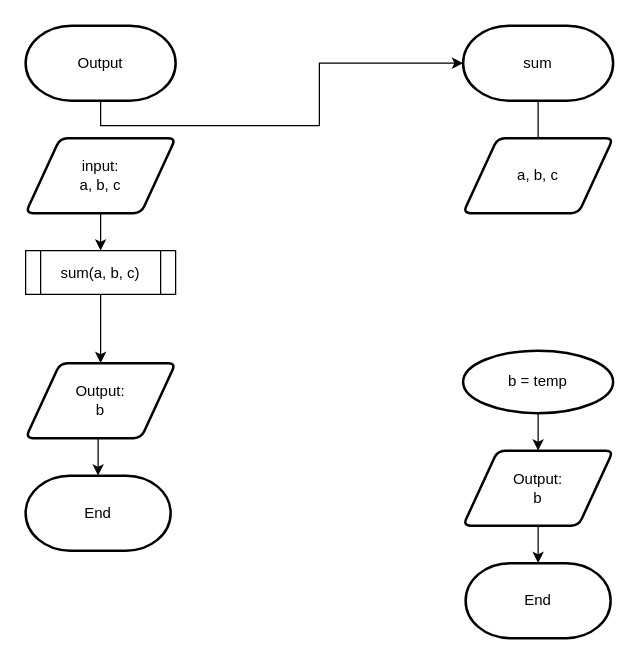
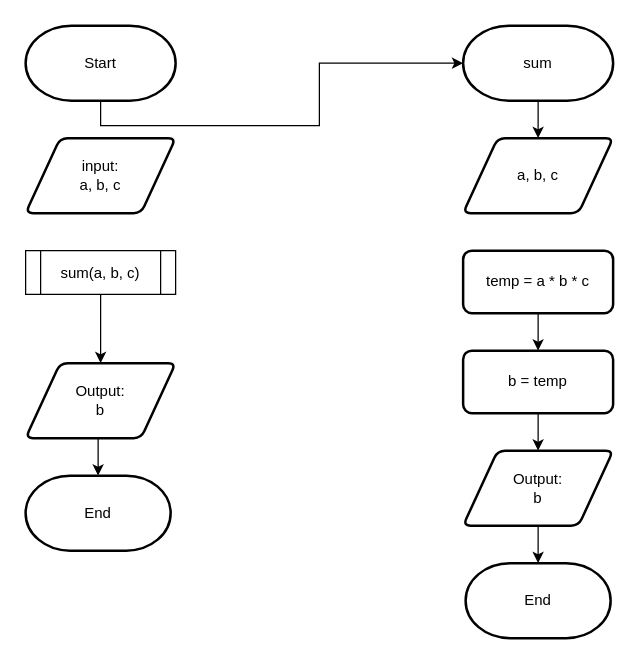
(101, 63) -> (101, 63)
(538, 131) -> (538, 128)
(101, 236) -> none
none -> (538, 282)
none -> (538, 327)
(538, 382) -> (538, 382)
